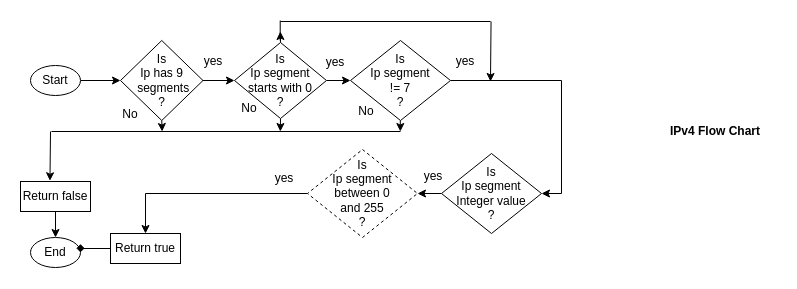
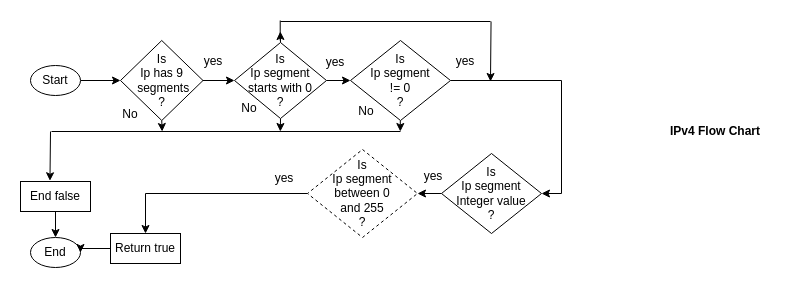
(401, 81) -> (401, 81)
(56, 197) -> (56, 197)
(82, 249) -> (82, 249)
